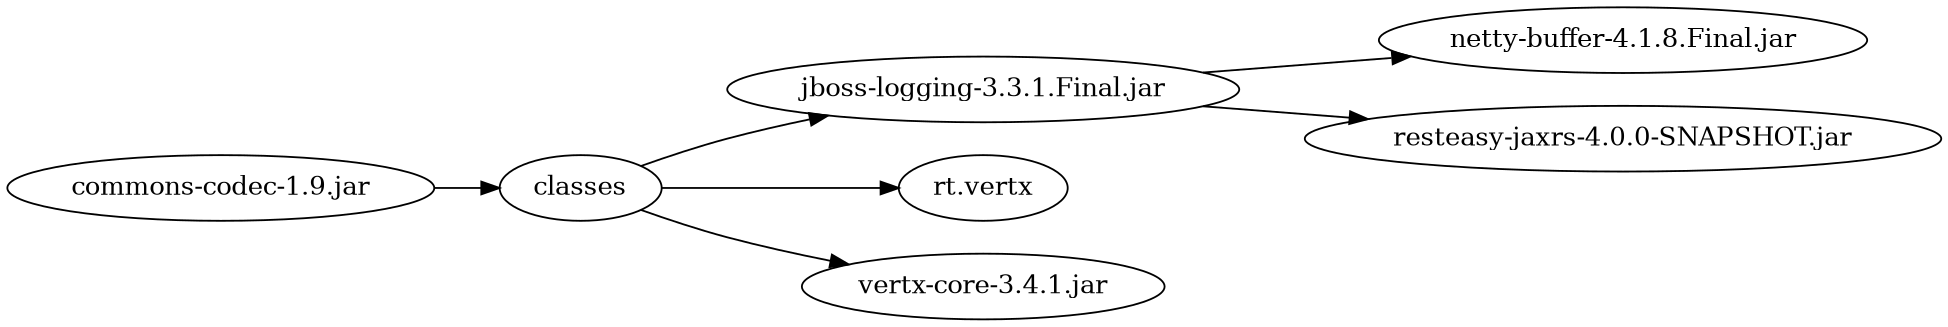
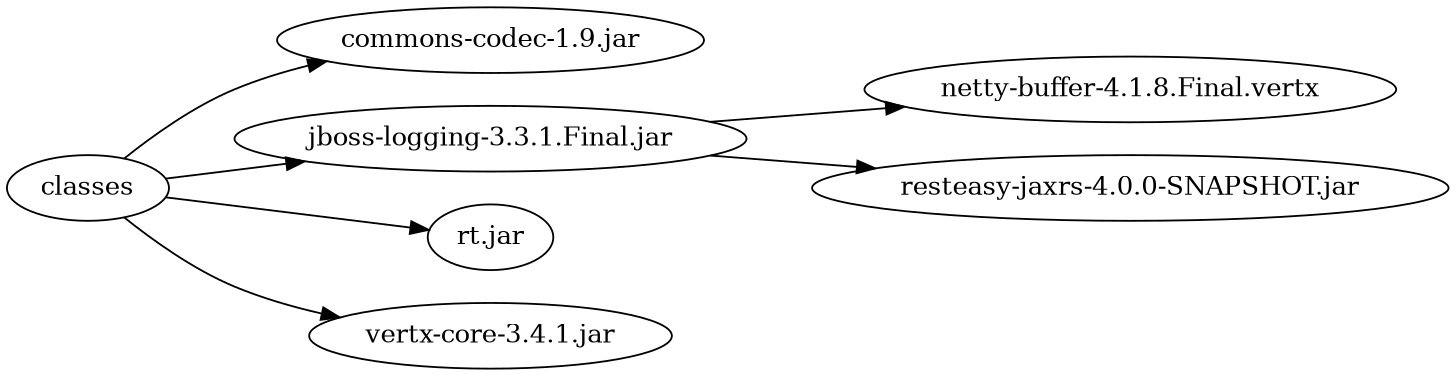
(1623, 40) -> (1130, 89)
(458, 188) -> (210, 101)
(983, 188) -> (491, 237)
